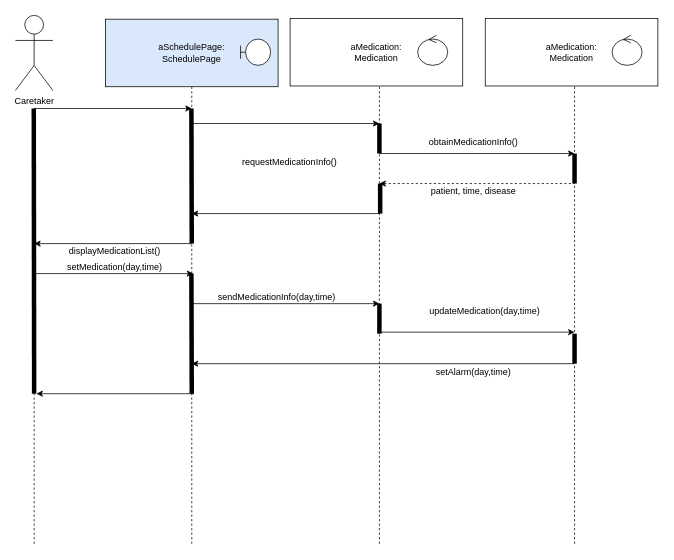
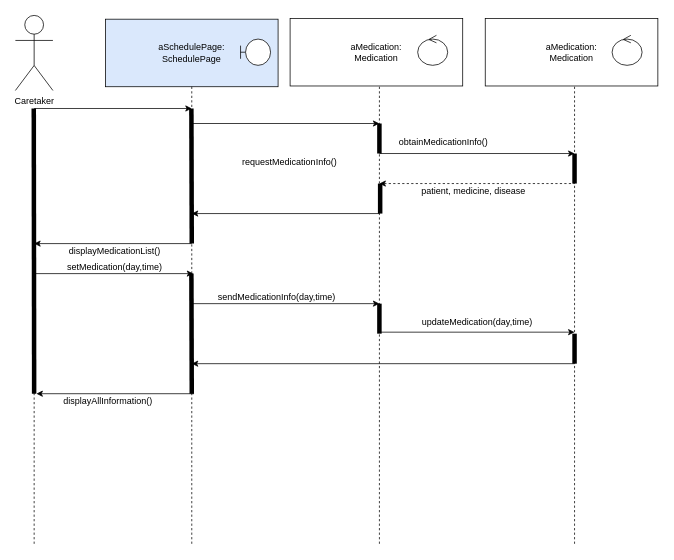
(473, 142) -> (443, 142)
(473, 191) -> (473, 191)
(484, 311) -> (477, 322)
(473, 372) -> none
none -> (108, 401)
